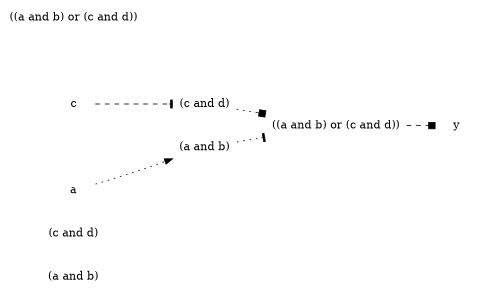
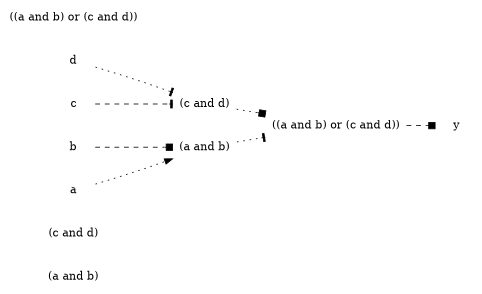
none -> (74, 61)
none -> (74, 147)
